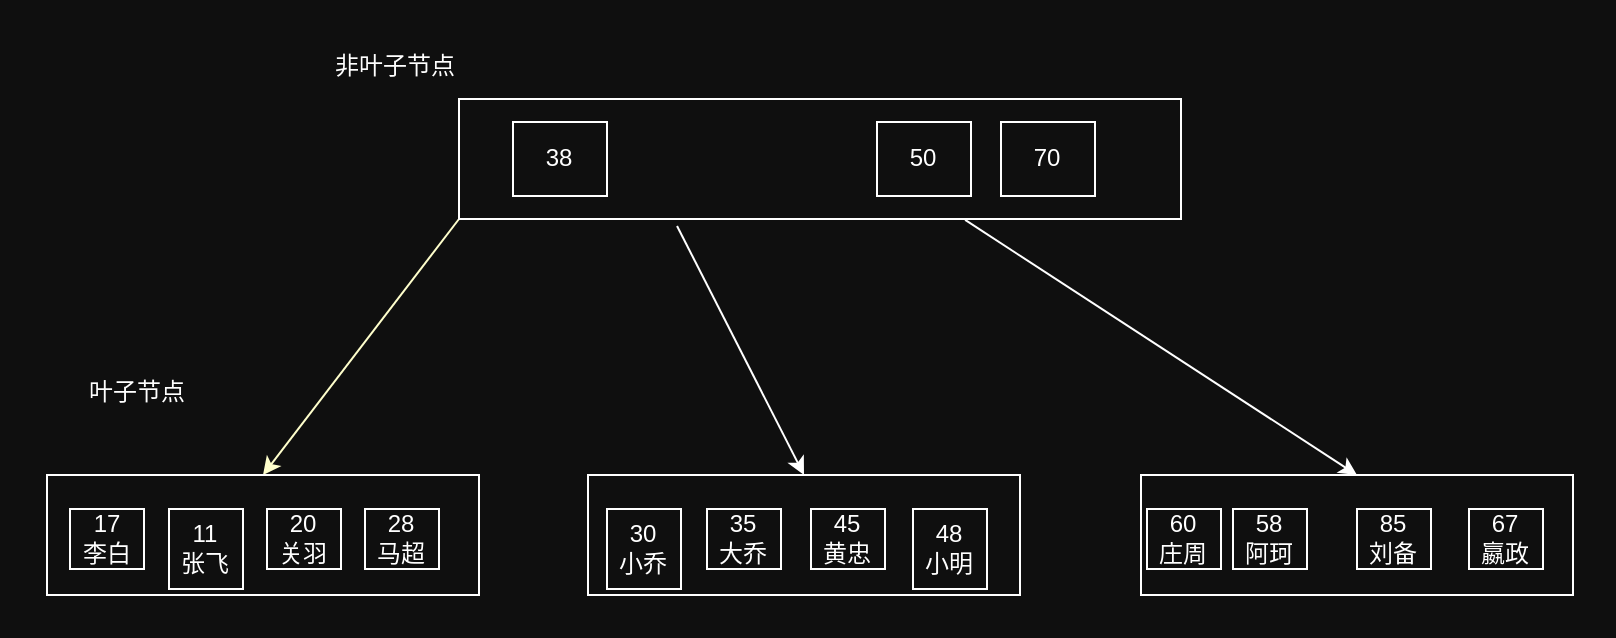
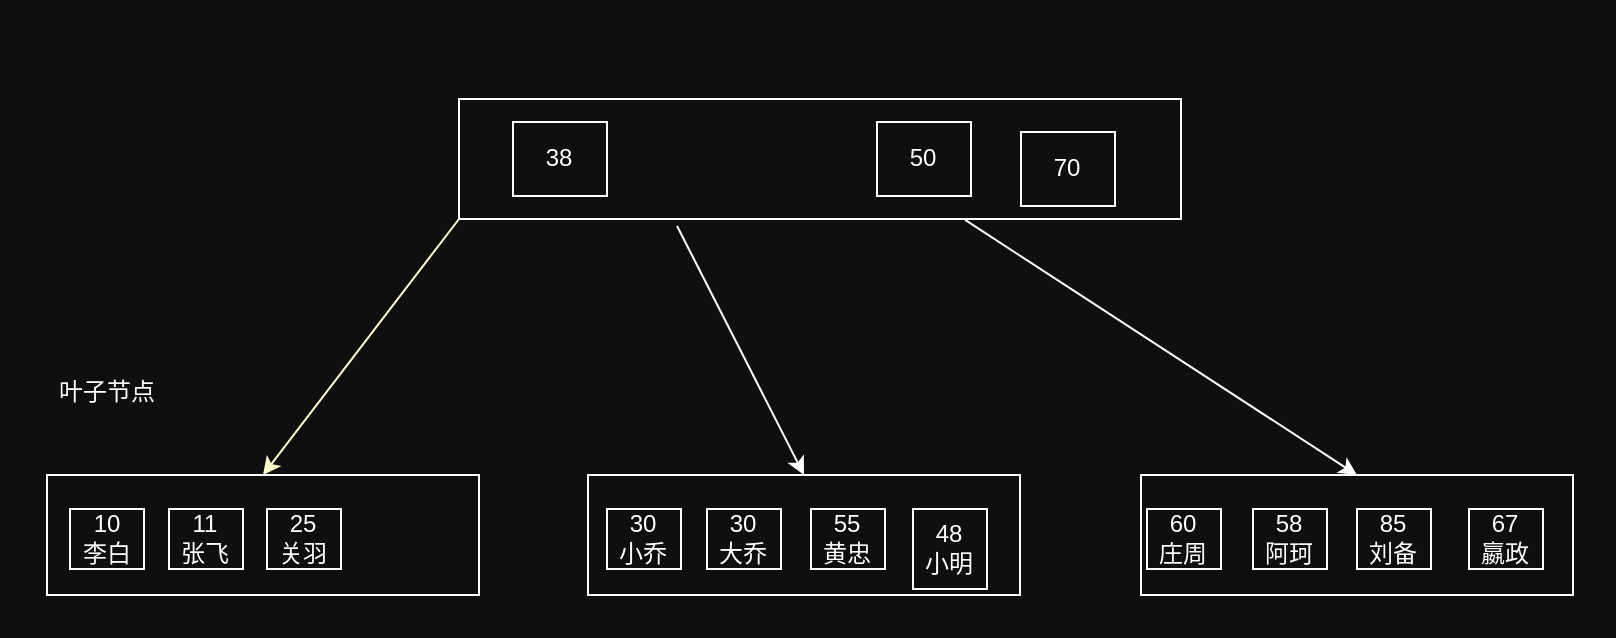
(395, 67) -> none
(1048, 159) -> (1068, 169)
(137, 393) -> (107, 393)
(108, 539) -> (108, 539)
(304, 539) -> (304, 539)
(402, 539) -> none
(744, 539) -> (744, 539)
(848, 539) -> (848, 539)
(1270, 539) -> (1290, 539)
(206, 549) -> (206, 539)
(644, 549) -> (644, 539)
